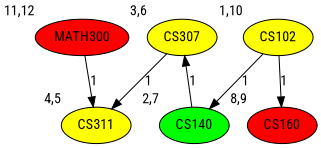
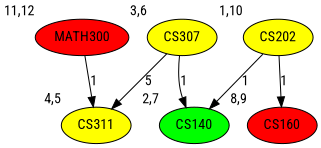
(278, 37) -> (278, 37)
(148, 81) -> (148, 81)
(189, 86) -> (179, 77)
